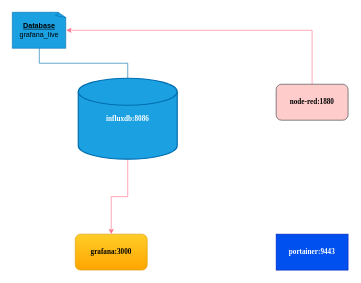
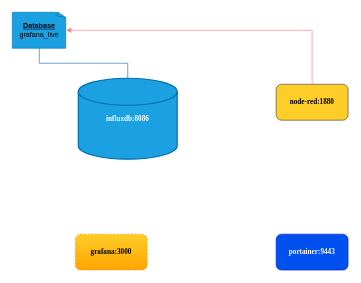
(312, 102) -> (312, 102)
(121, 197) -> none
(111, 252) -> (111, 252)
(312, 252) -> (312, 252)
